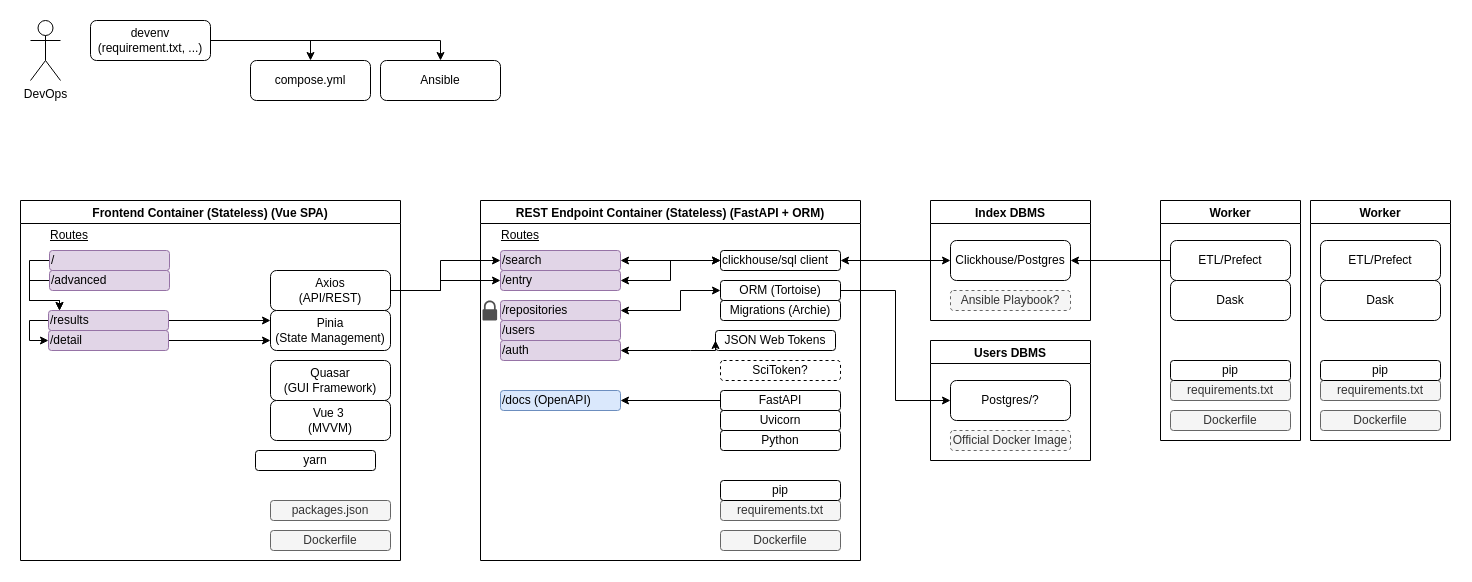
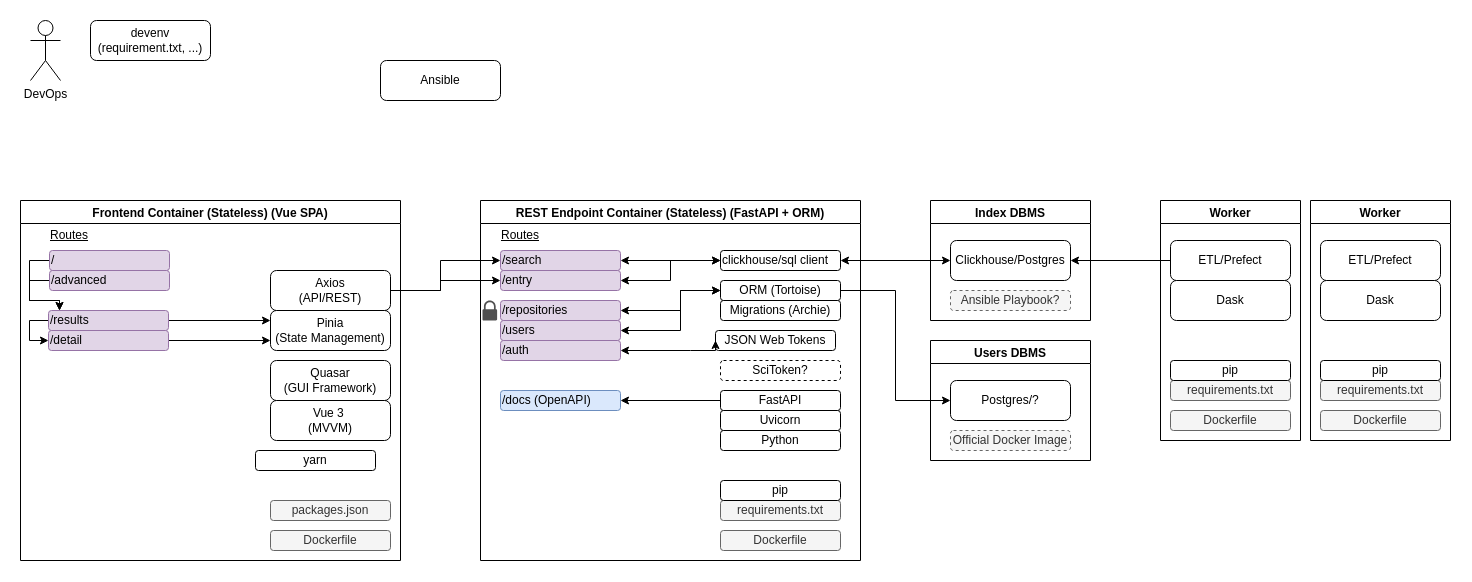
(383, 41) -> none
(311, 48) -> none
(311, 81) -> none
none -> (663, 331)
